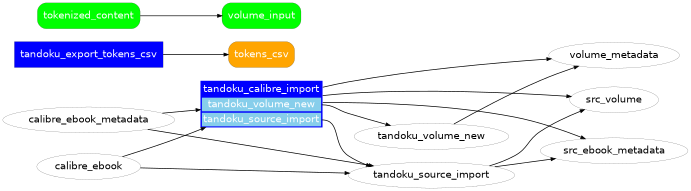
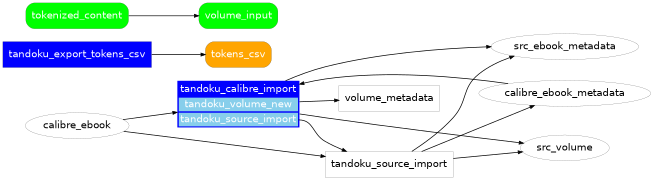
(614, 55) -> (389, 98)
(431, 136) -> none
(258, 147) -> (476, 129)
(431, 175) -> (389, 164)
